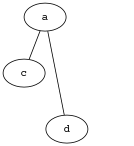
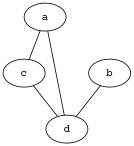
none -> (110, 73)
none -> (46, 101)
